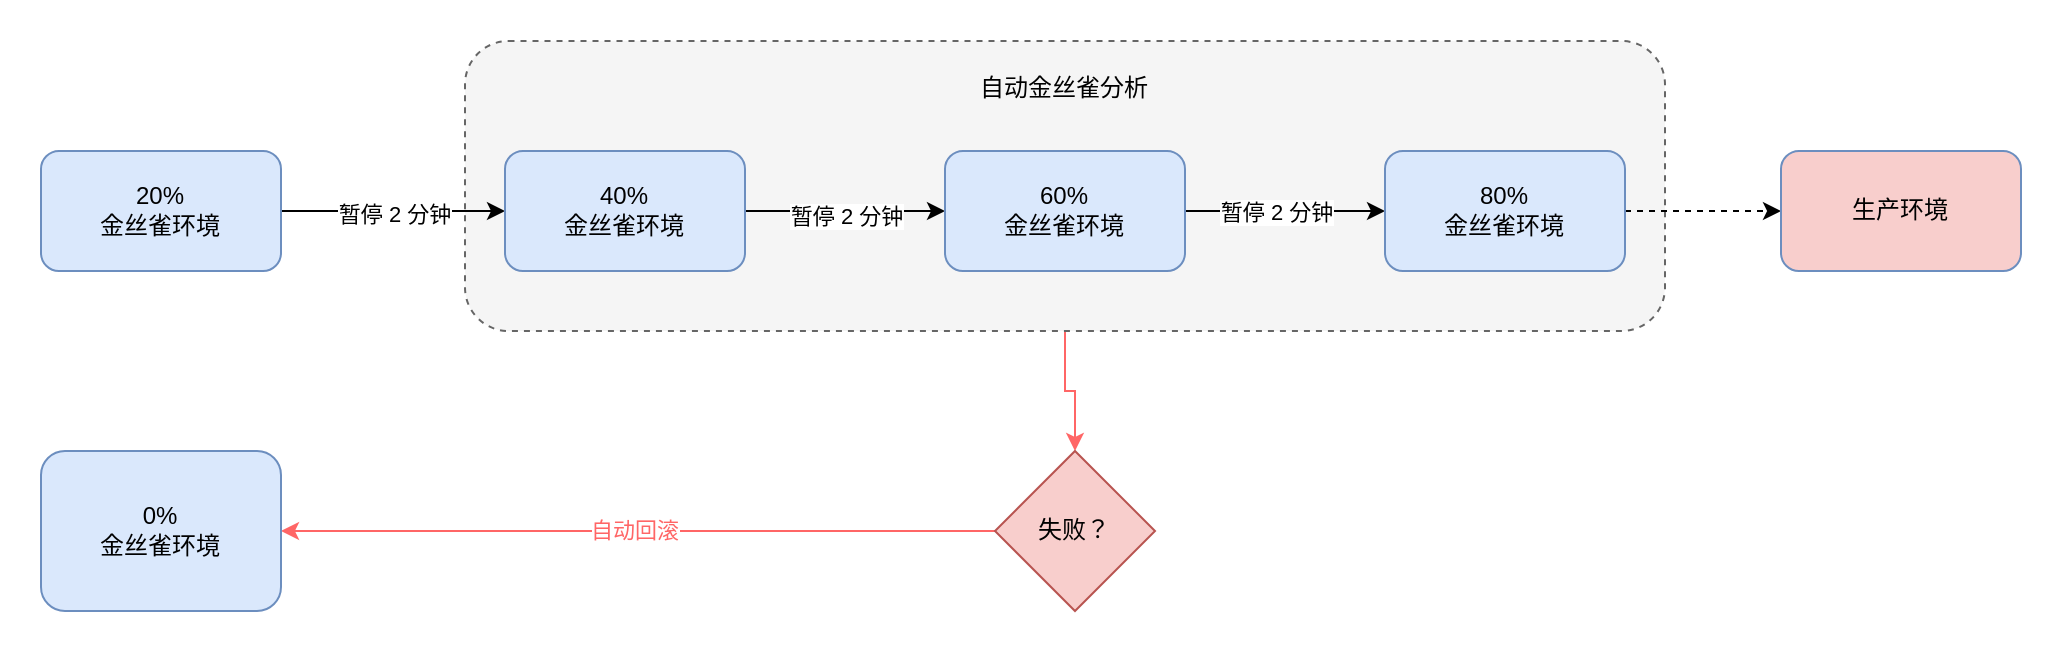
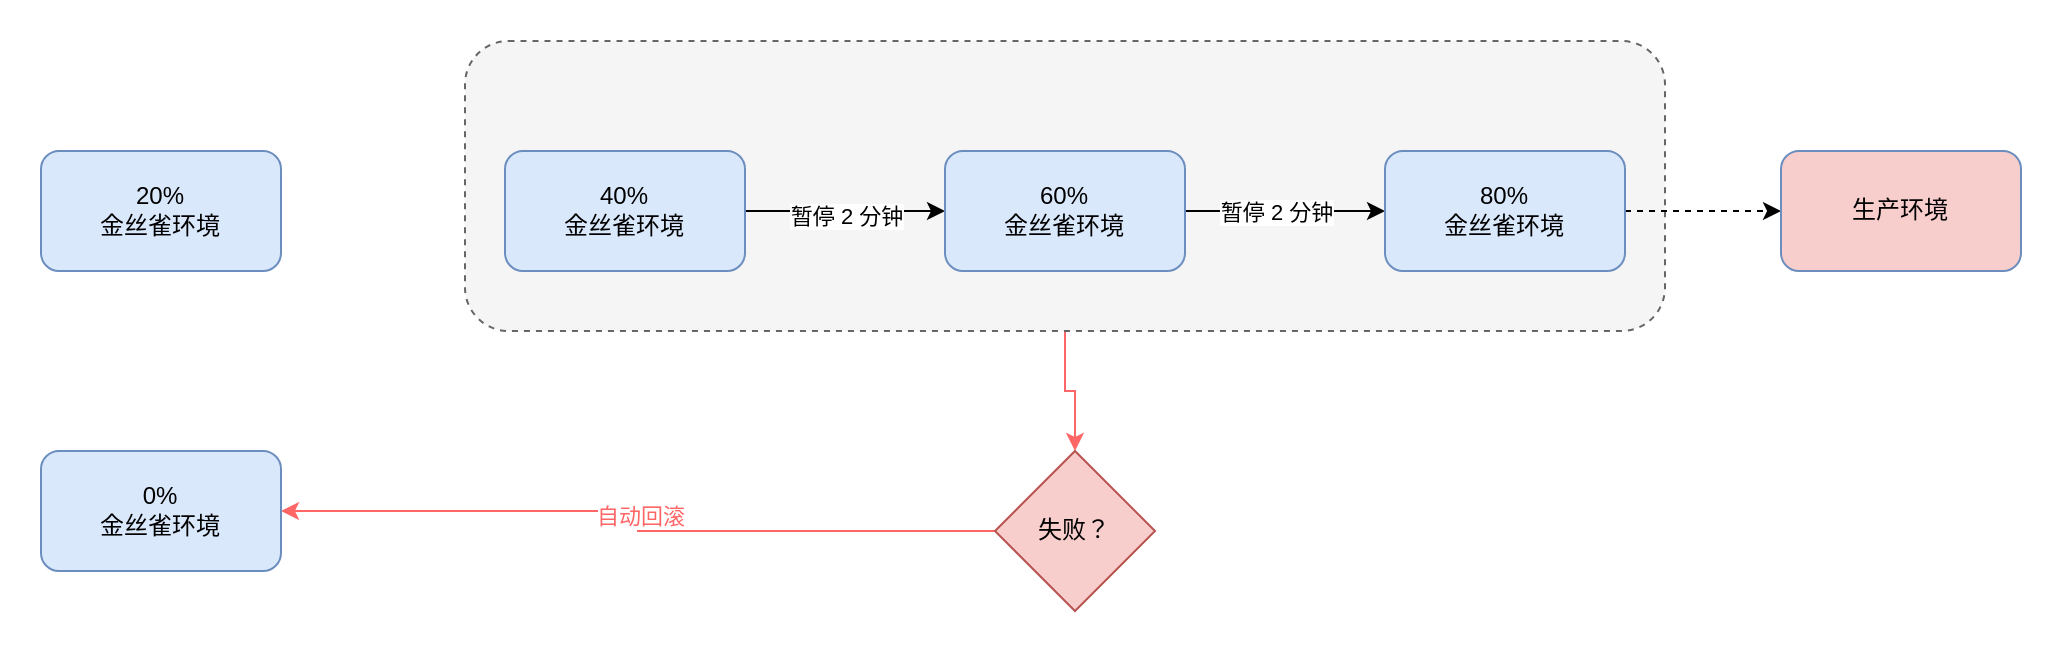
(1065, 89) -> none
(388, 211) -> none
(161, 531) -> (161, 511)
